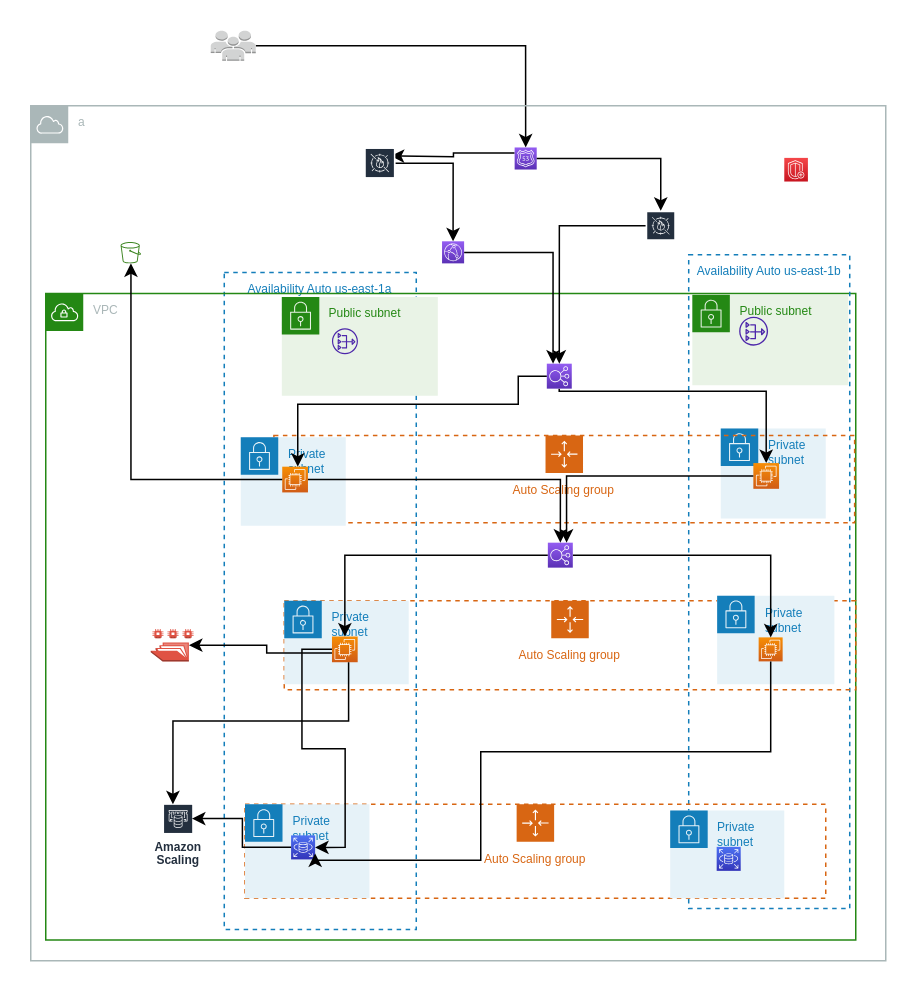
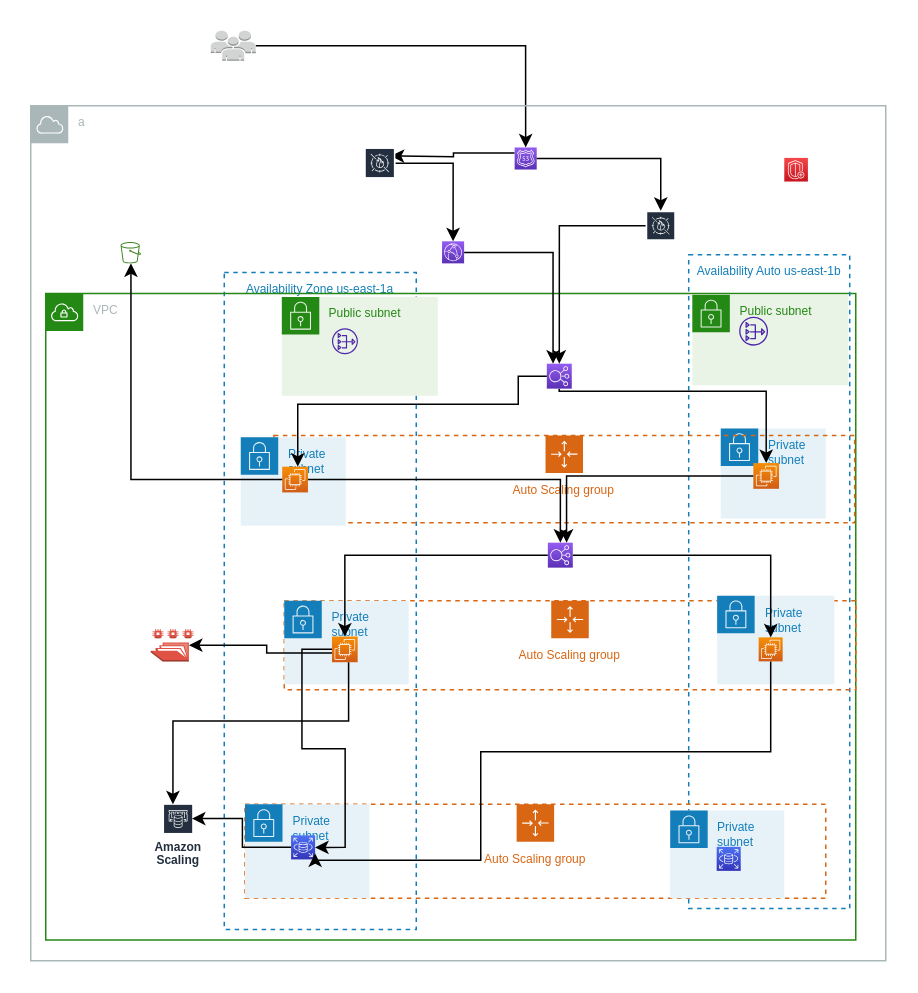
(320, 290) -> (320, 290)
